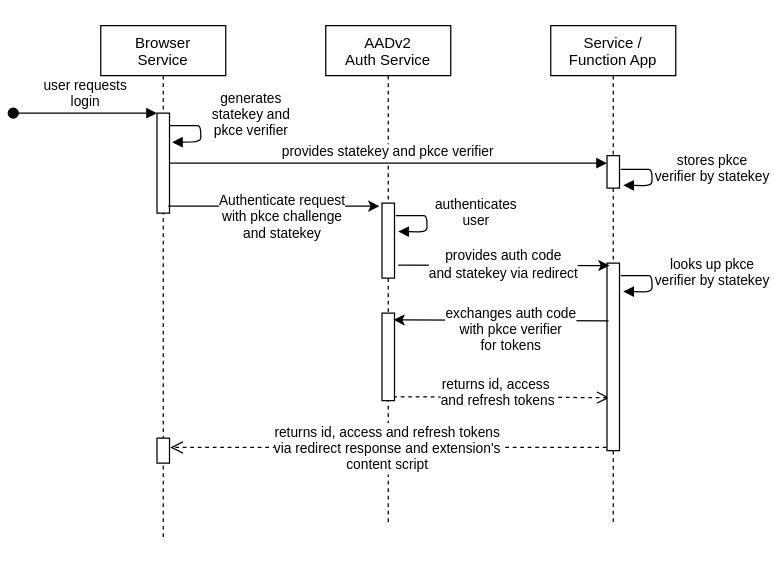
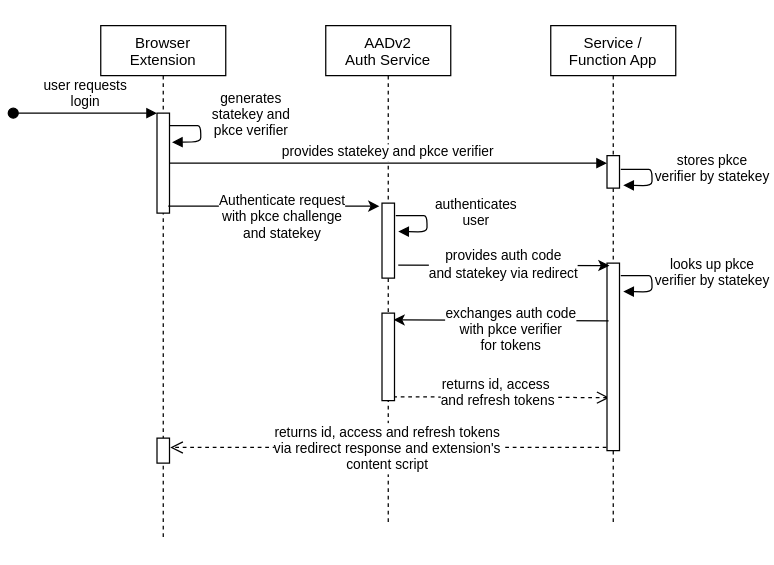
(163, 43) -> (163, 43)
